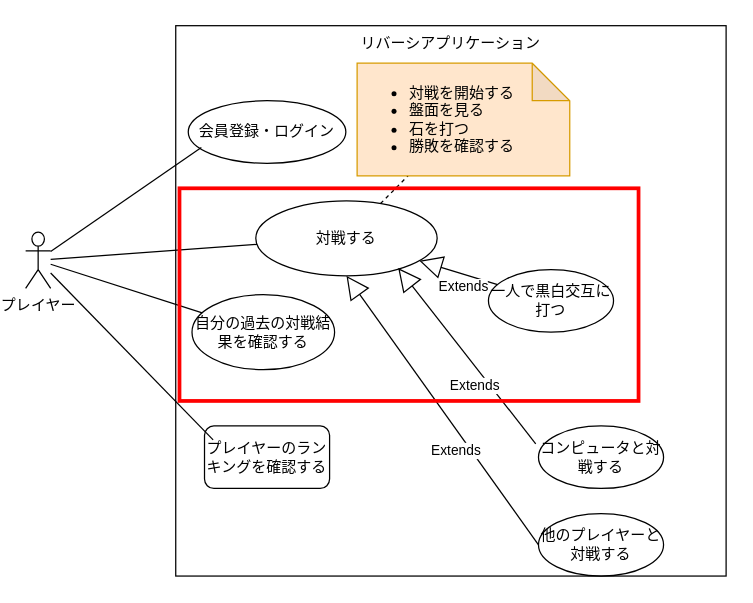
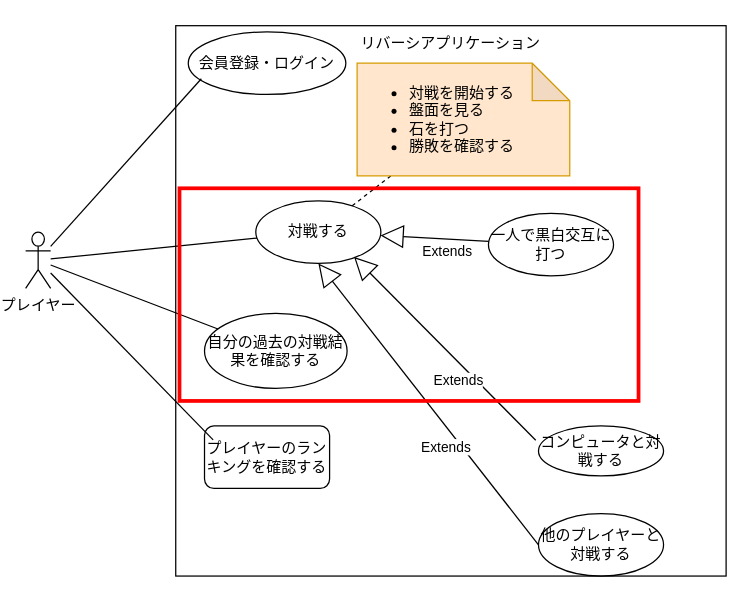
(267, 132) -> (267, 63)
(346, 238) -> (318, 232)
(551, 301) -> (551, 244)
(263, 332) -> (276, 351)
(601, 457) -> (601, 451)
